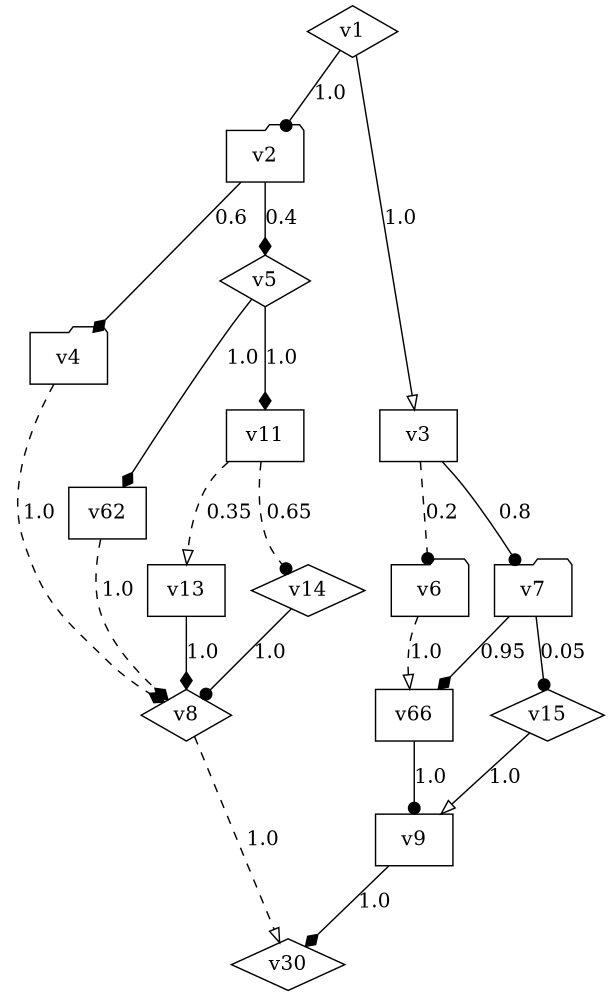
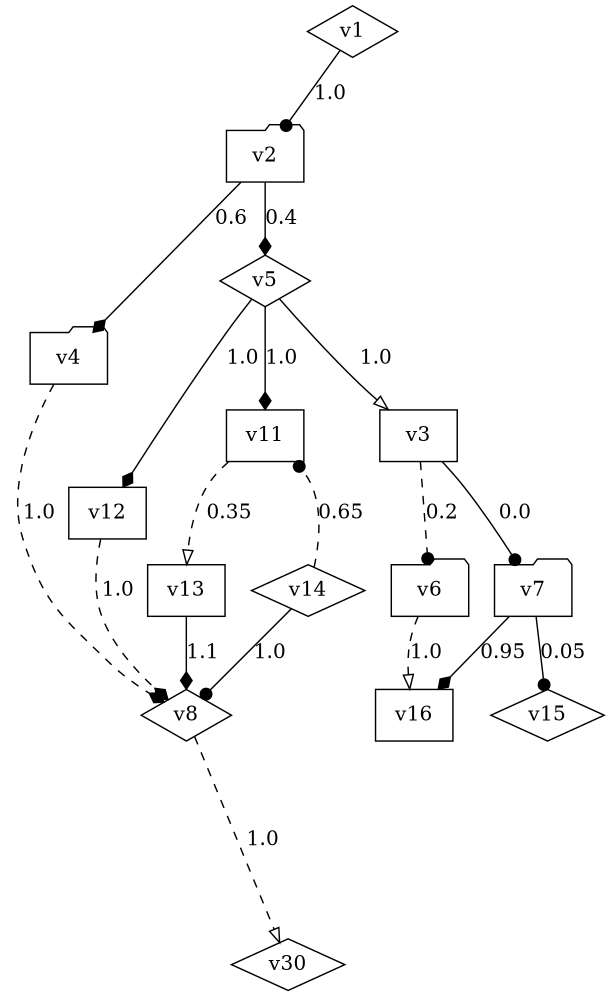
(384, 225) -> (327, 351)
(108, 513) -> (108, 513)
(515, 513) -> (515, 513)
(261, 515) -> (319, 517)
(203, 653) -> (203, 653)
(414, 715) -> (414, 715)
(414, 840) -> none
